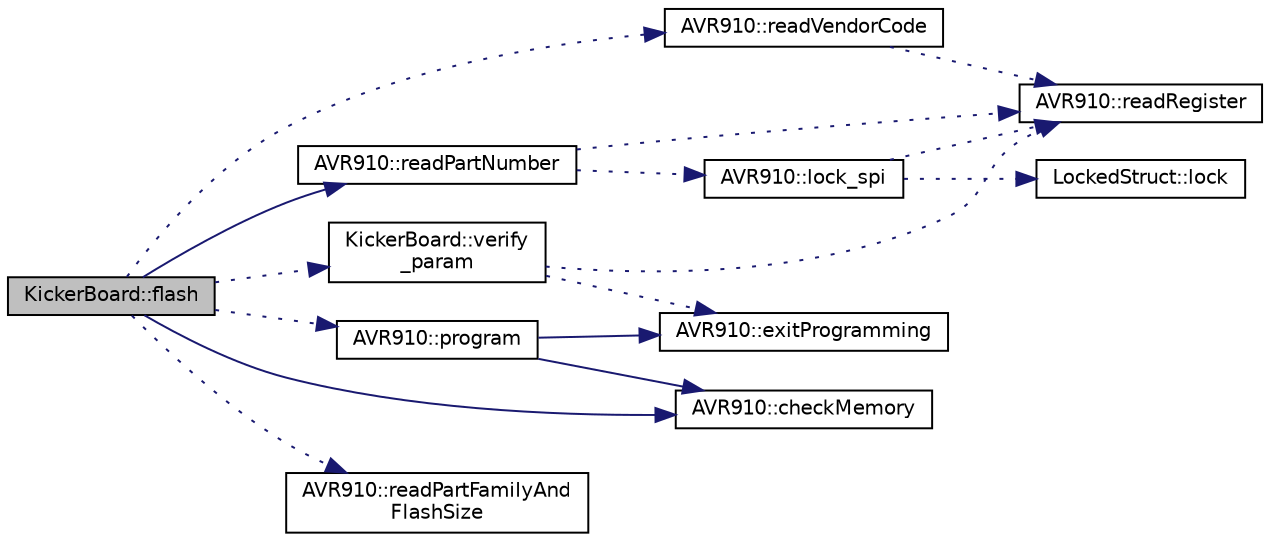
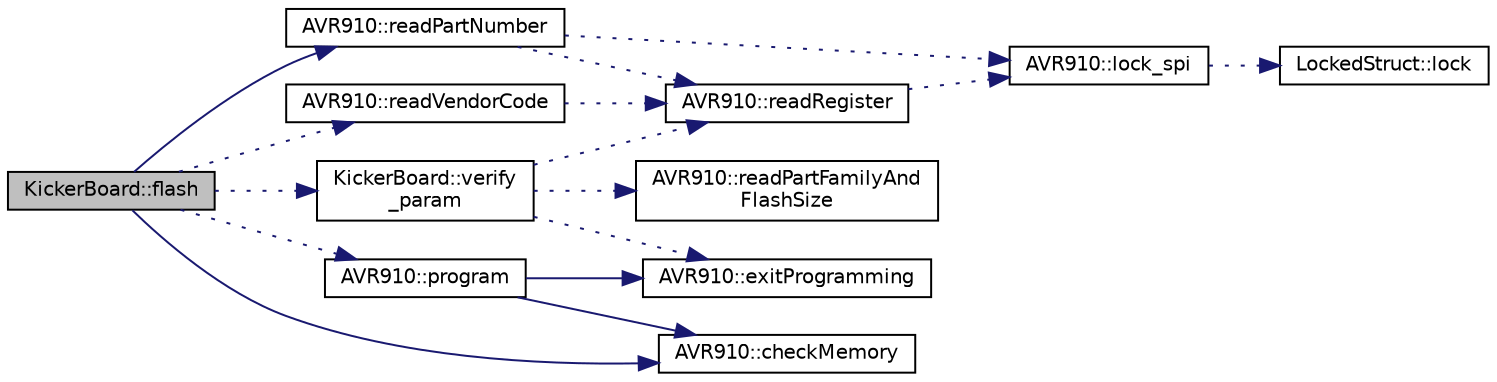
(963, 143) -> (949, 84)
(223, 399) -> (574, 191)
